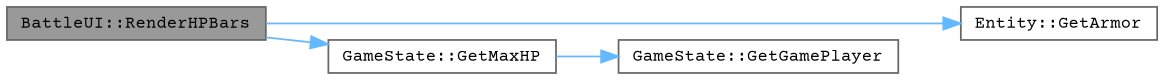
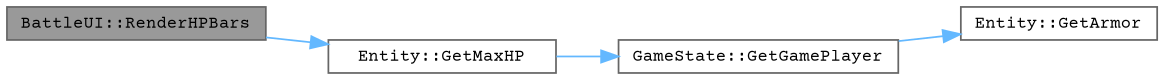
(604, 23) -> (921, 39)
(442, 56) -> (442, 56)
